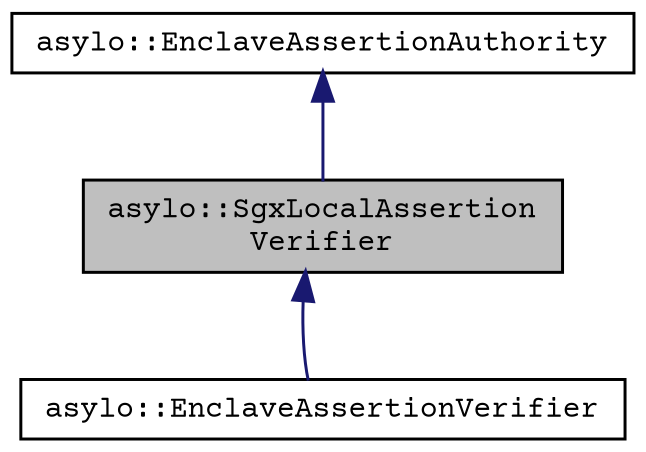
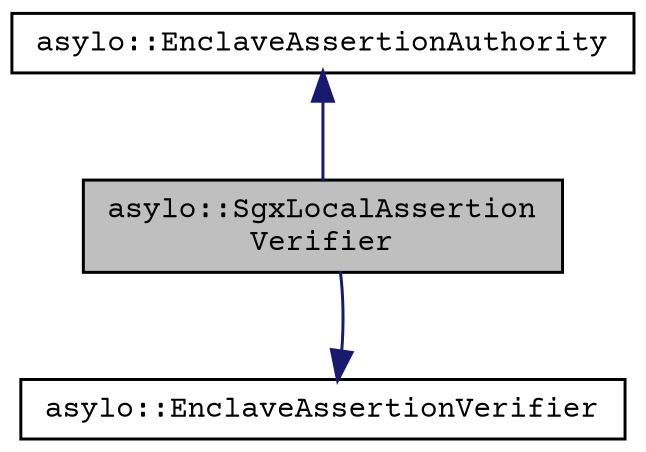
(304, 341) -> (343, 311)
